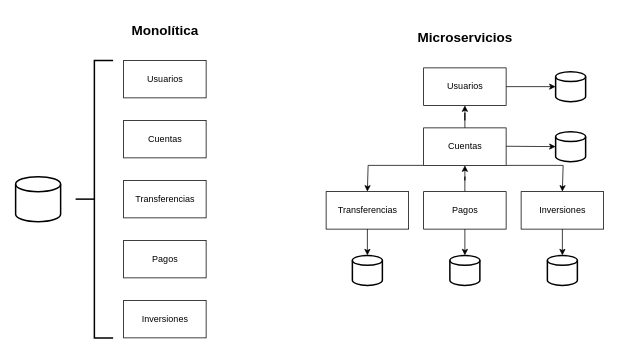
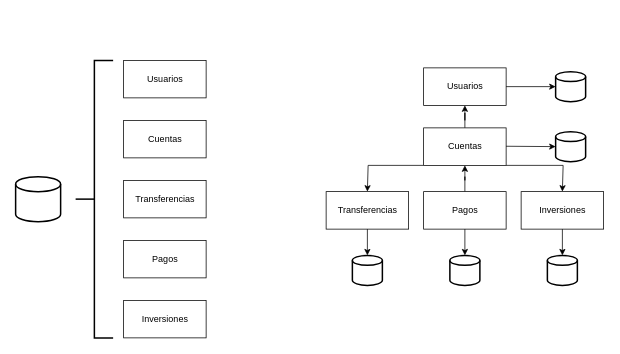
(165, 30) -> none
(465, 38) -> none
